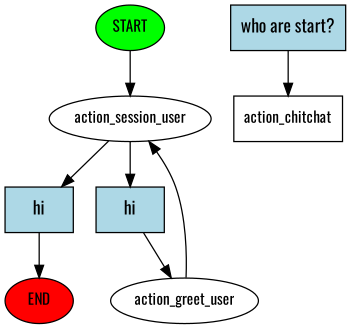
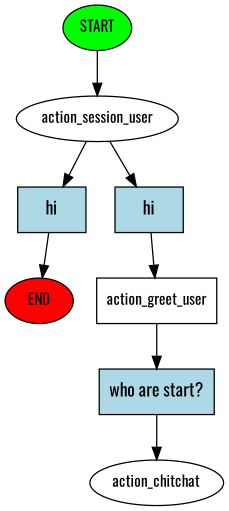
(288, 119) -> (157, 483)
(182, 212) -> (157, 340)
(185, 301) -> (157, 301)
